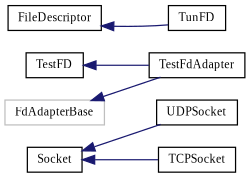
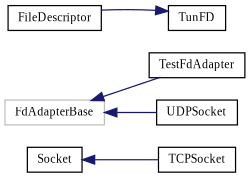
(141, 26) -> (128, 10)
(55, 65) -> none
(128, 136) -> (137, 112)
